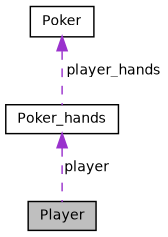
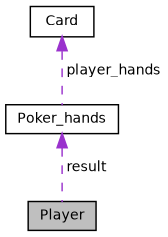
(62, 22) -> (62, 22)
(84, 168) -> (84, 168)
